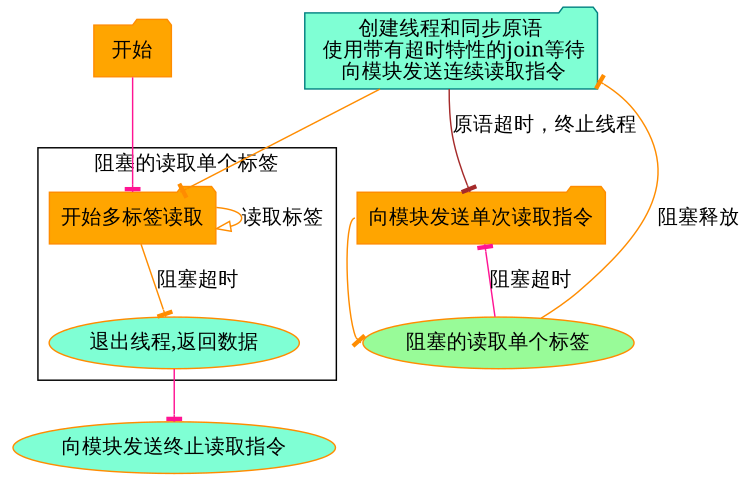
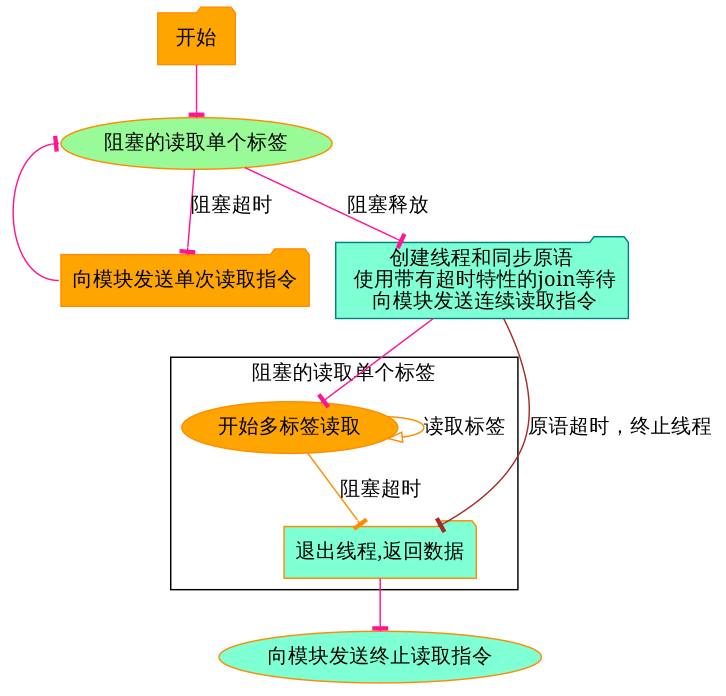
(133, 131) -> (197, 88)
(453, 138) -> (527, 430)
(284, 139) -> (369, 366)
(647, 213) -> (321, 203)
(133, 218) -> (290, 428)
(347, 277) -> (13, 216)
(174, 343) -> (380, 552)
